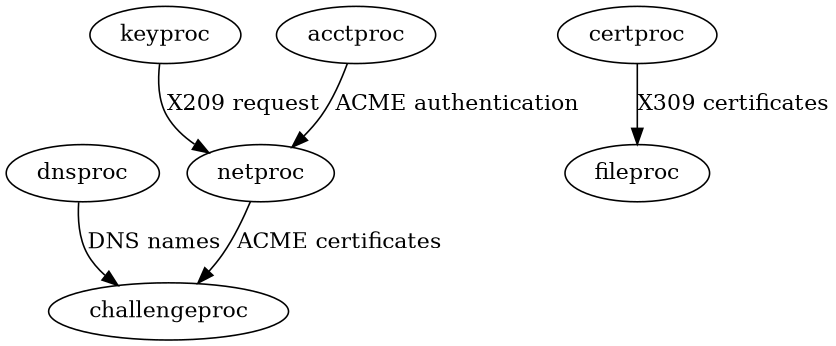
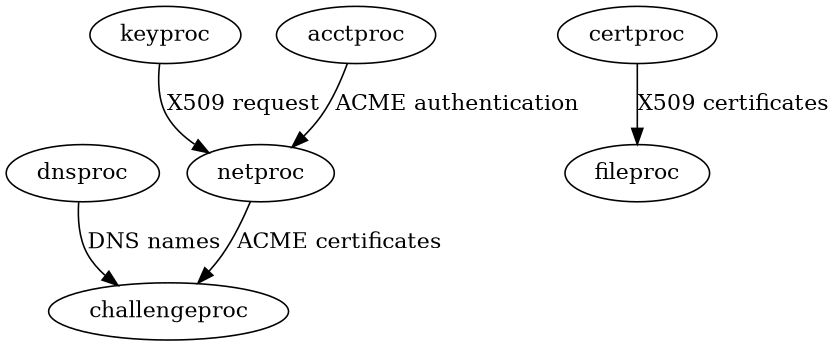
(244, 104) -> (244, 104)
(733, 104) -> (733, 104)
